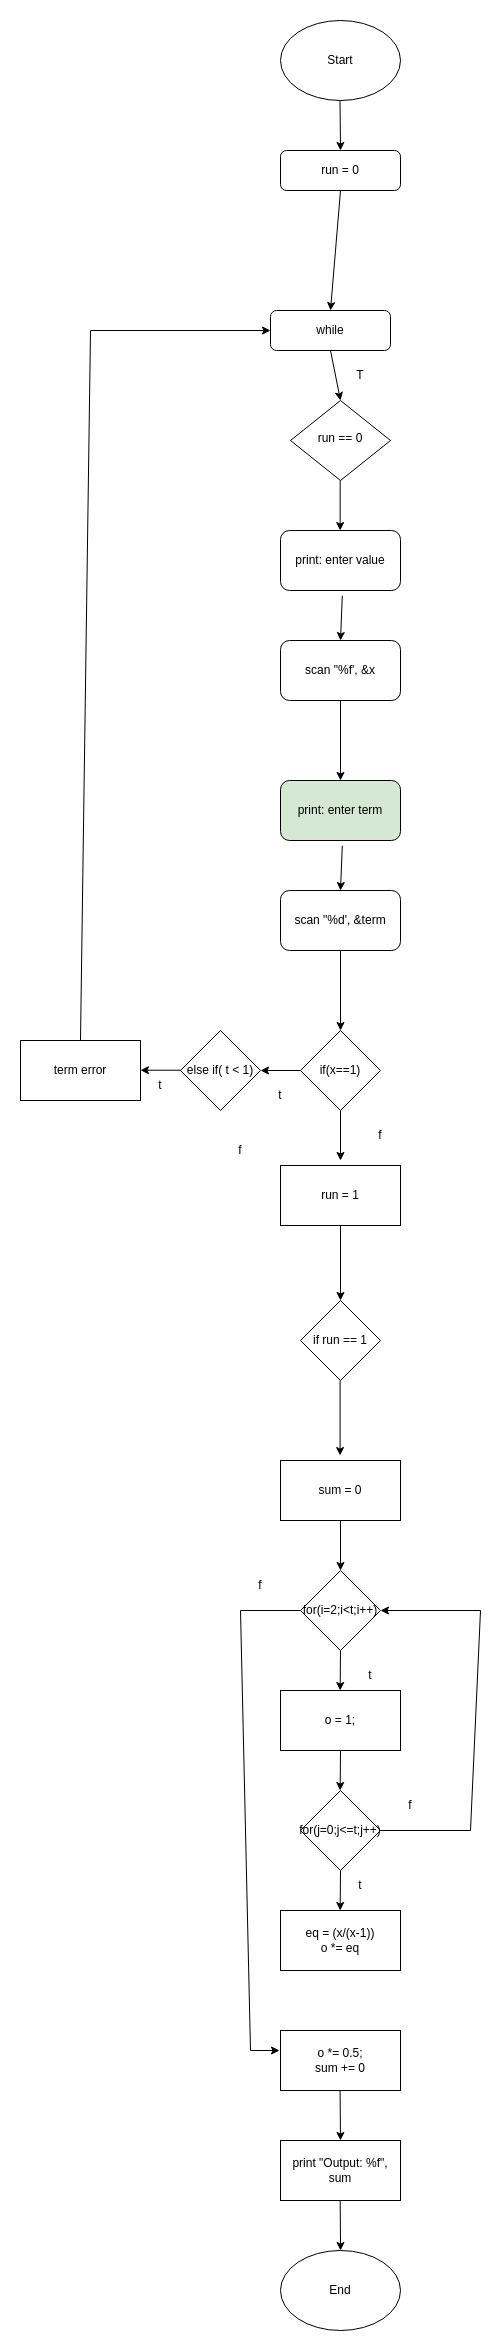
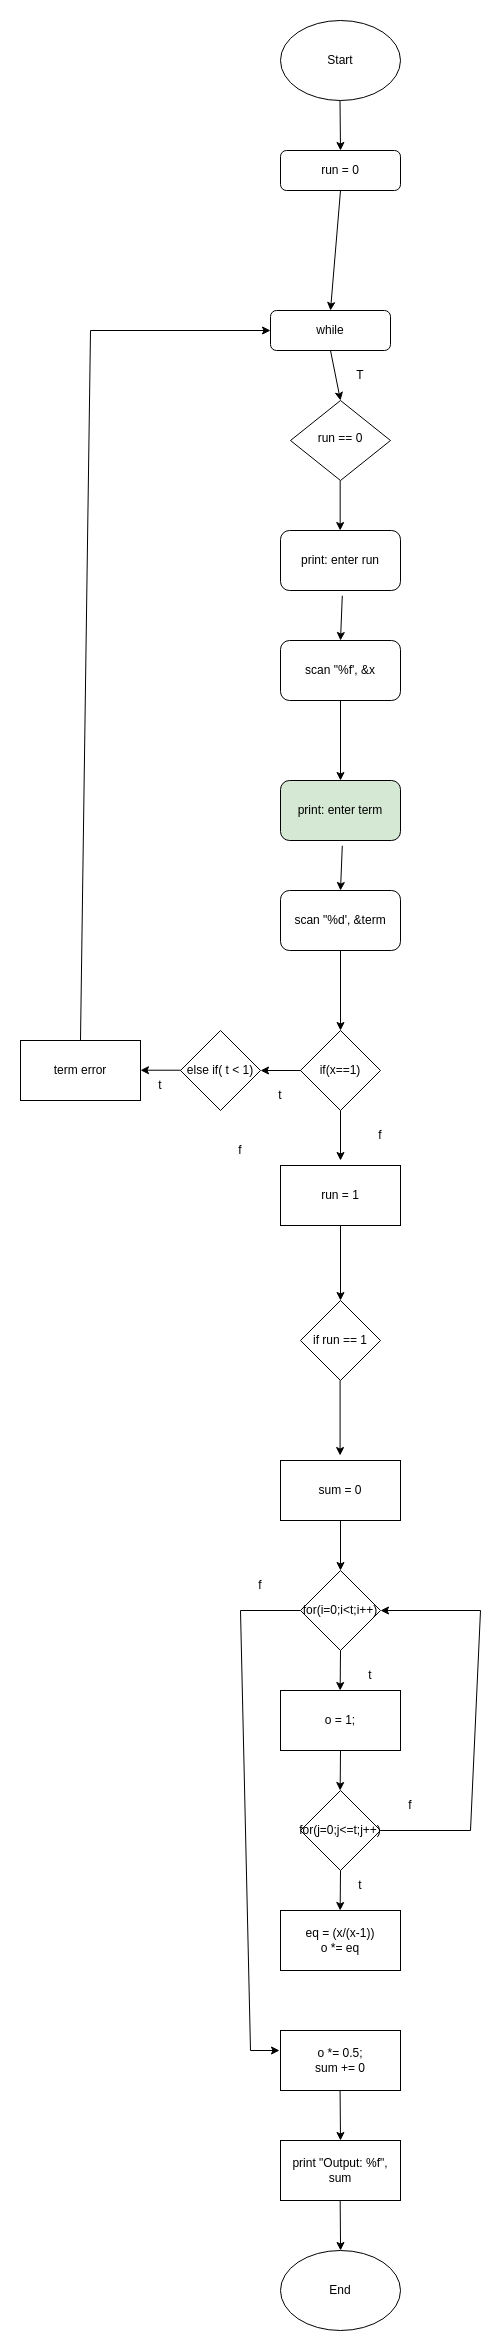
(341, 561) -> (341, 561)
(341, 1611) -> (341, 1611)
